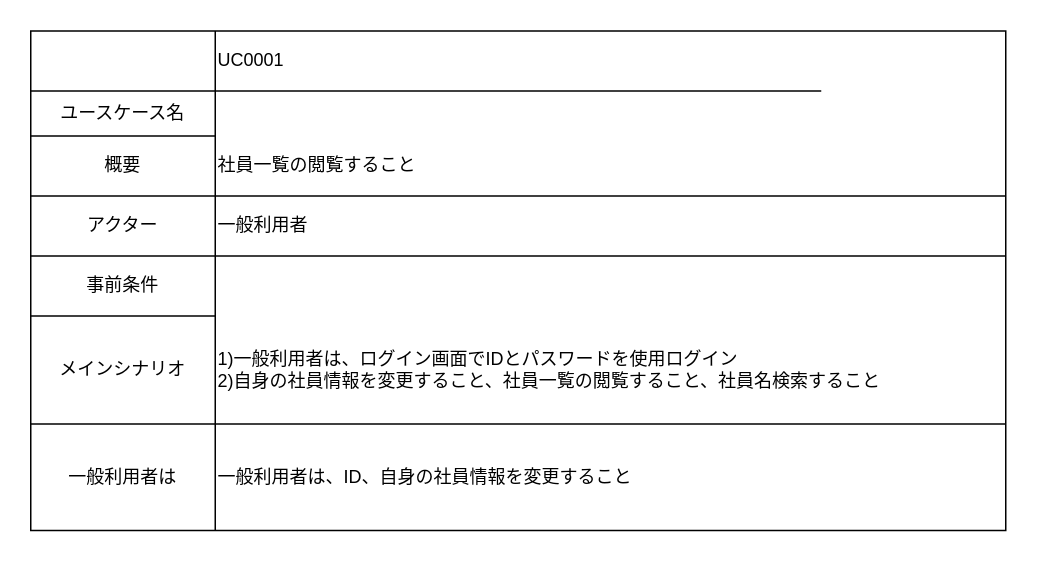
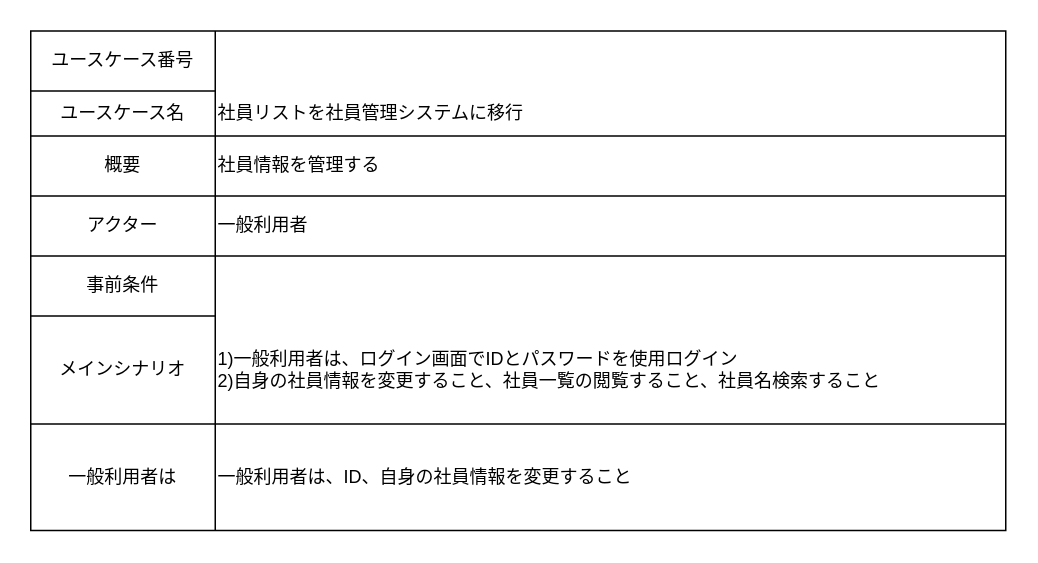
none -> (123, 61)
(611, 61) -> none
none -> (611, 113)
(317, 166) -> (299, 166)
